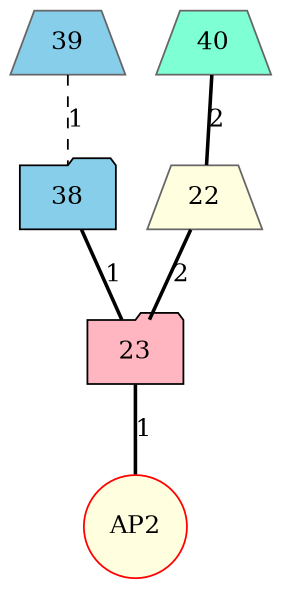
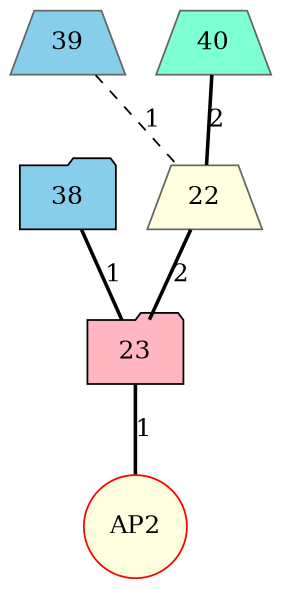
(68, 120) -> (136, 120)
